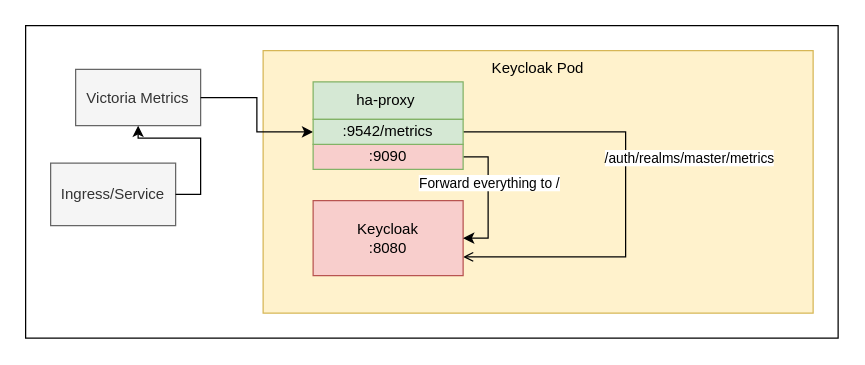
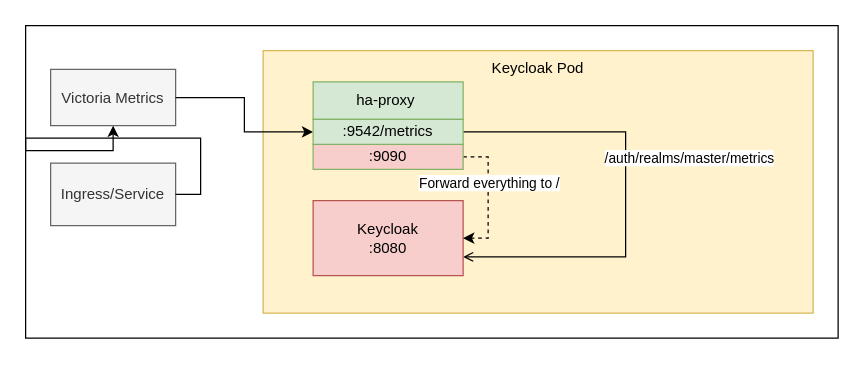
(138, 98) -> (113, 98)
(488, 221) -> (488, 221)
